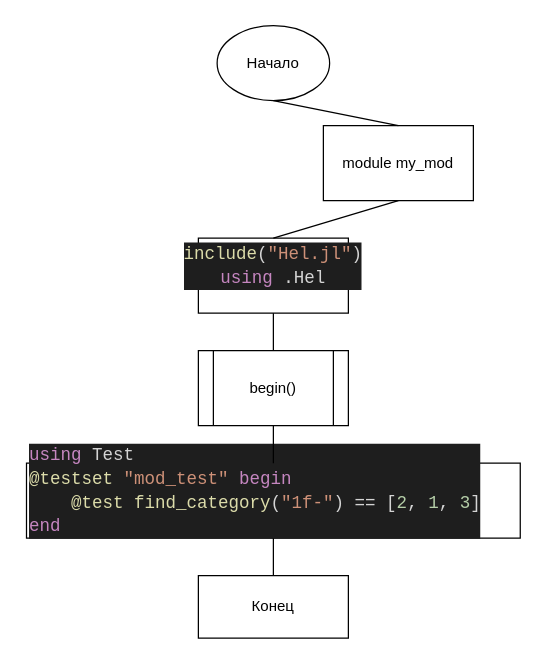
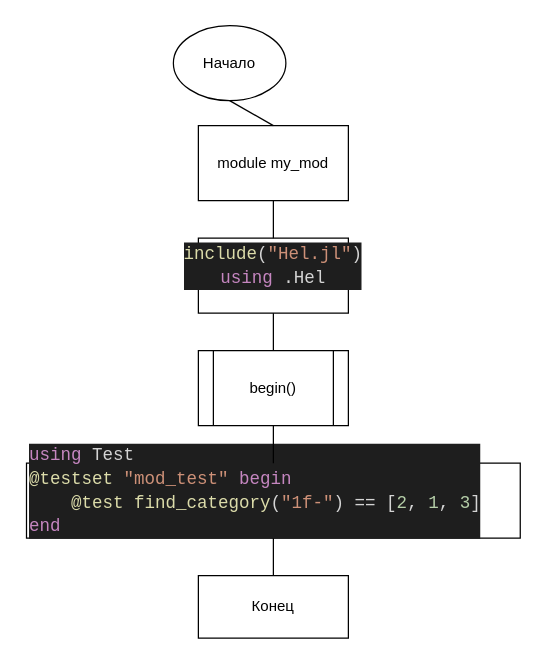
(273, 63) -> (229, 63)
(398, 163) -> (273, 163)
